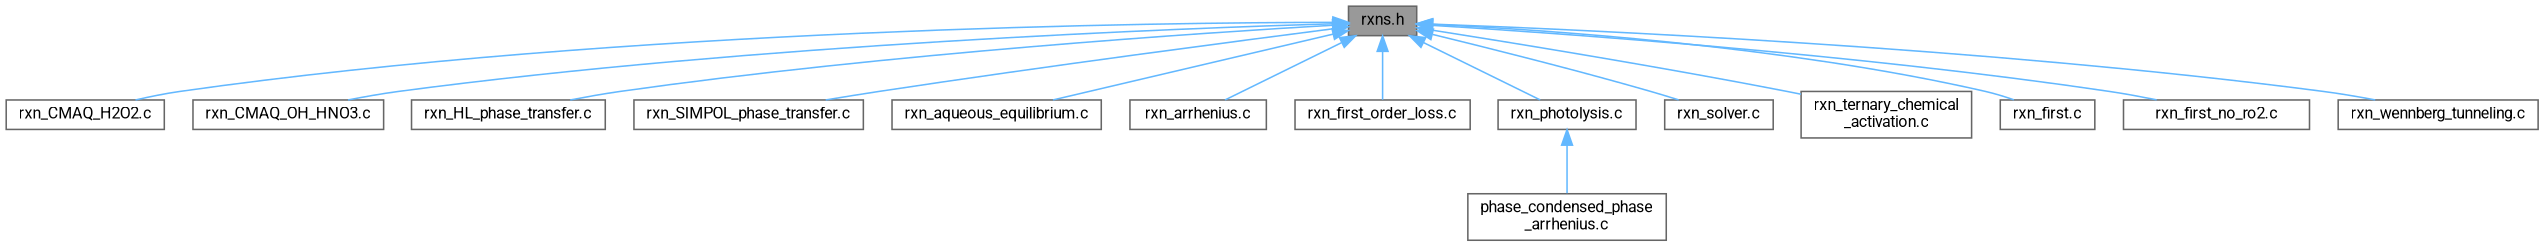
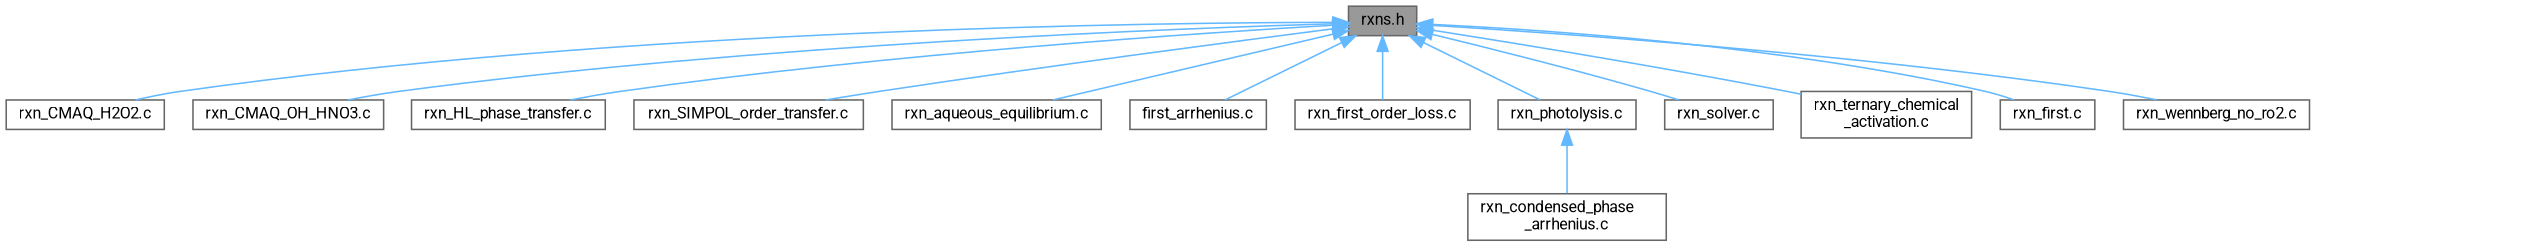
(749, 115) -> (749, 115)
(1198, 115) -> (1198, 115)
(2216, 115) -> (2216, 115)
(2438, 115) -> none
(1567, 217) -> (1567, 217)
